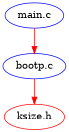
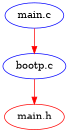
(34, 117) -> (34, 117)
